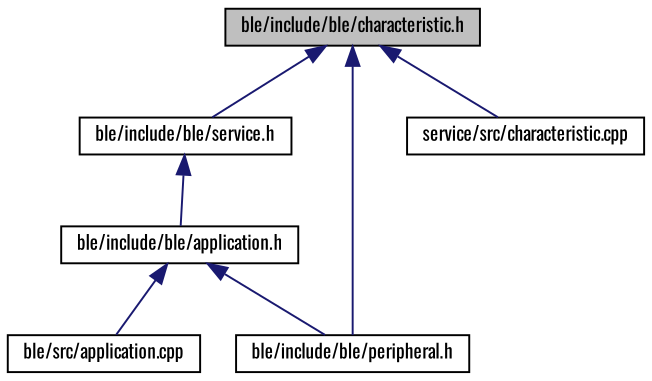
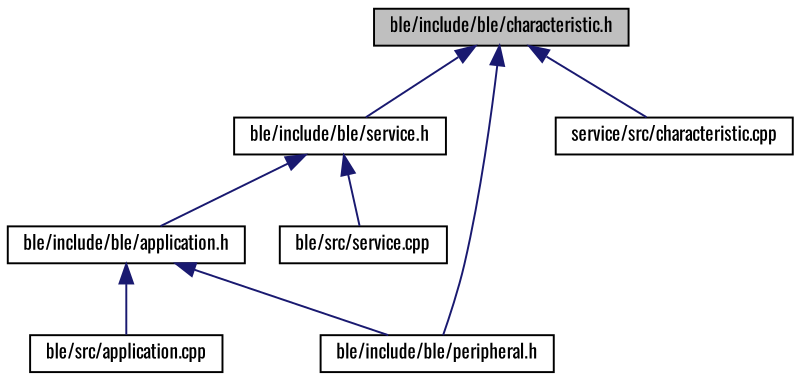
none -> (363, 245)
